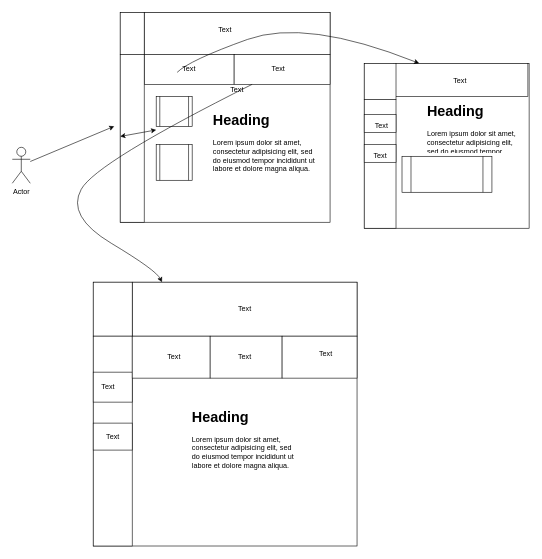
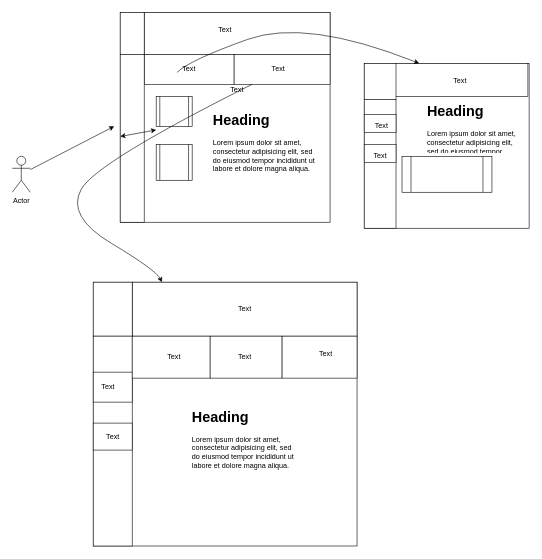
(21, 165) -> (21, 174)
